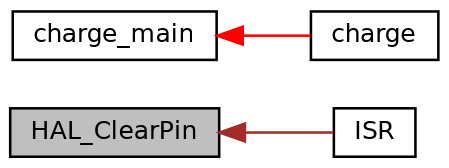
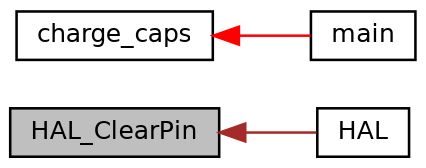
(115, 36) -> (115, 36)
(375, 36) -> (363, 36)
(375, 133) -> (363, 133)
